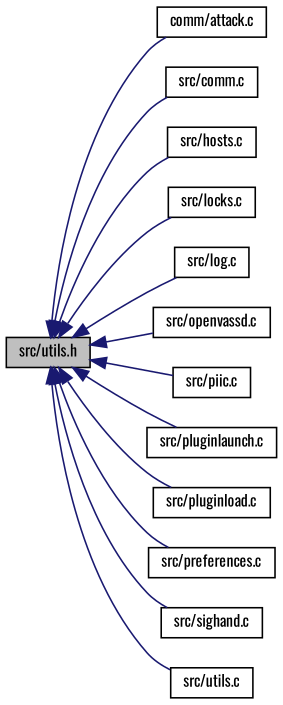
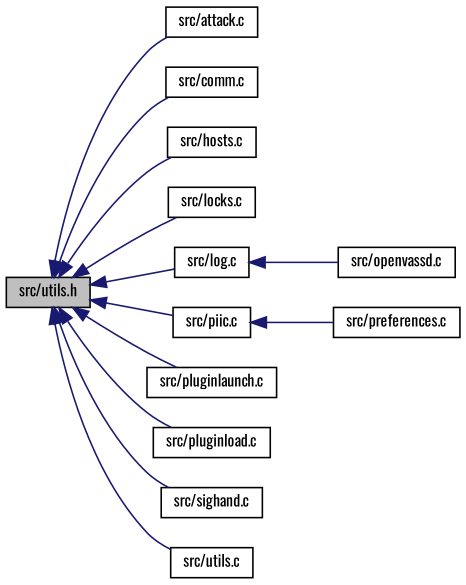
(212, 22) -> (212, 22)
(129, 338) -> (302, 262)
(102, 474) -> (300, 322)
